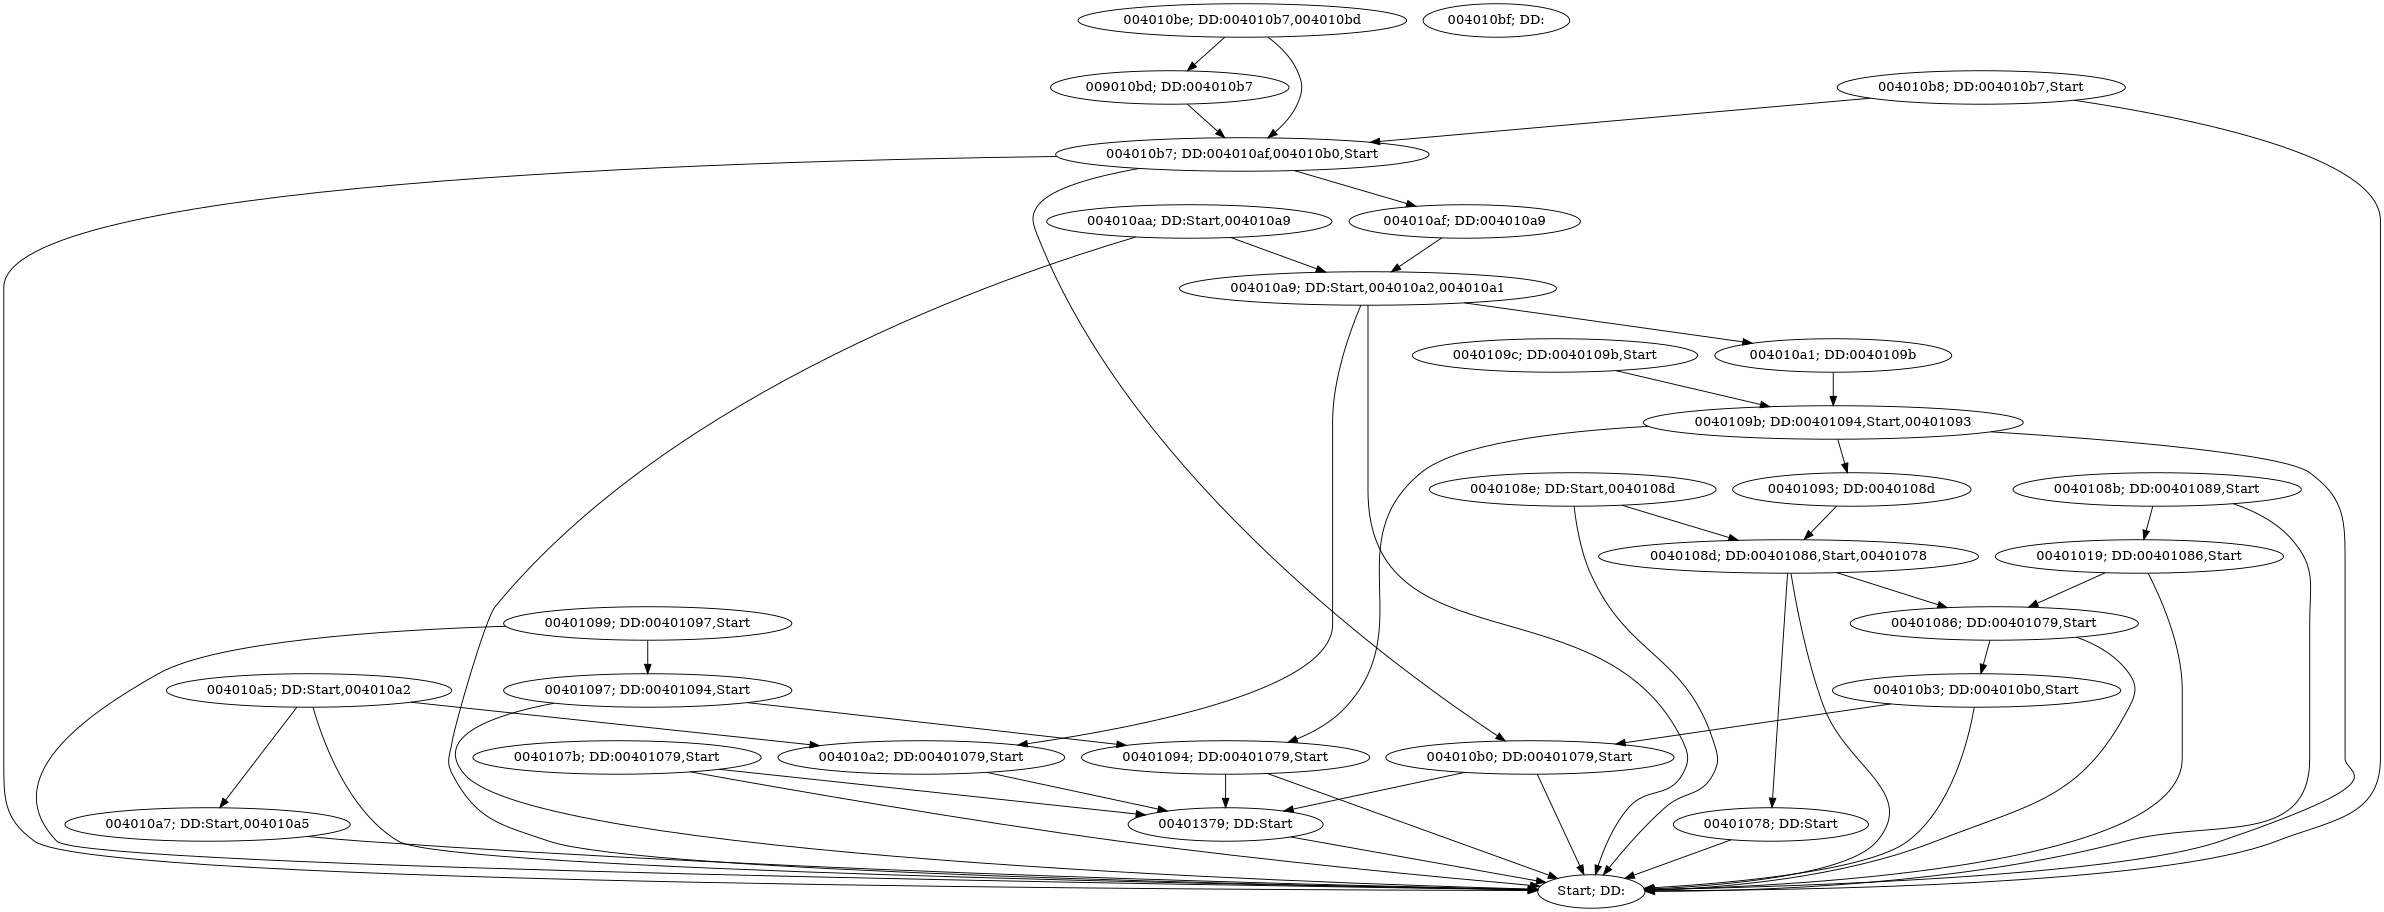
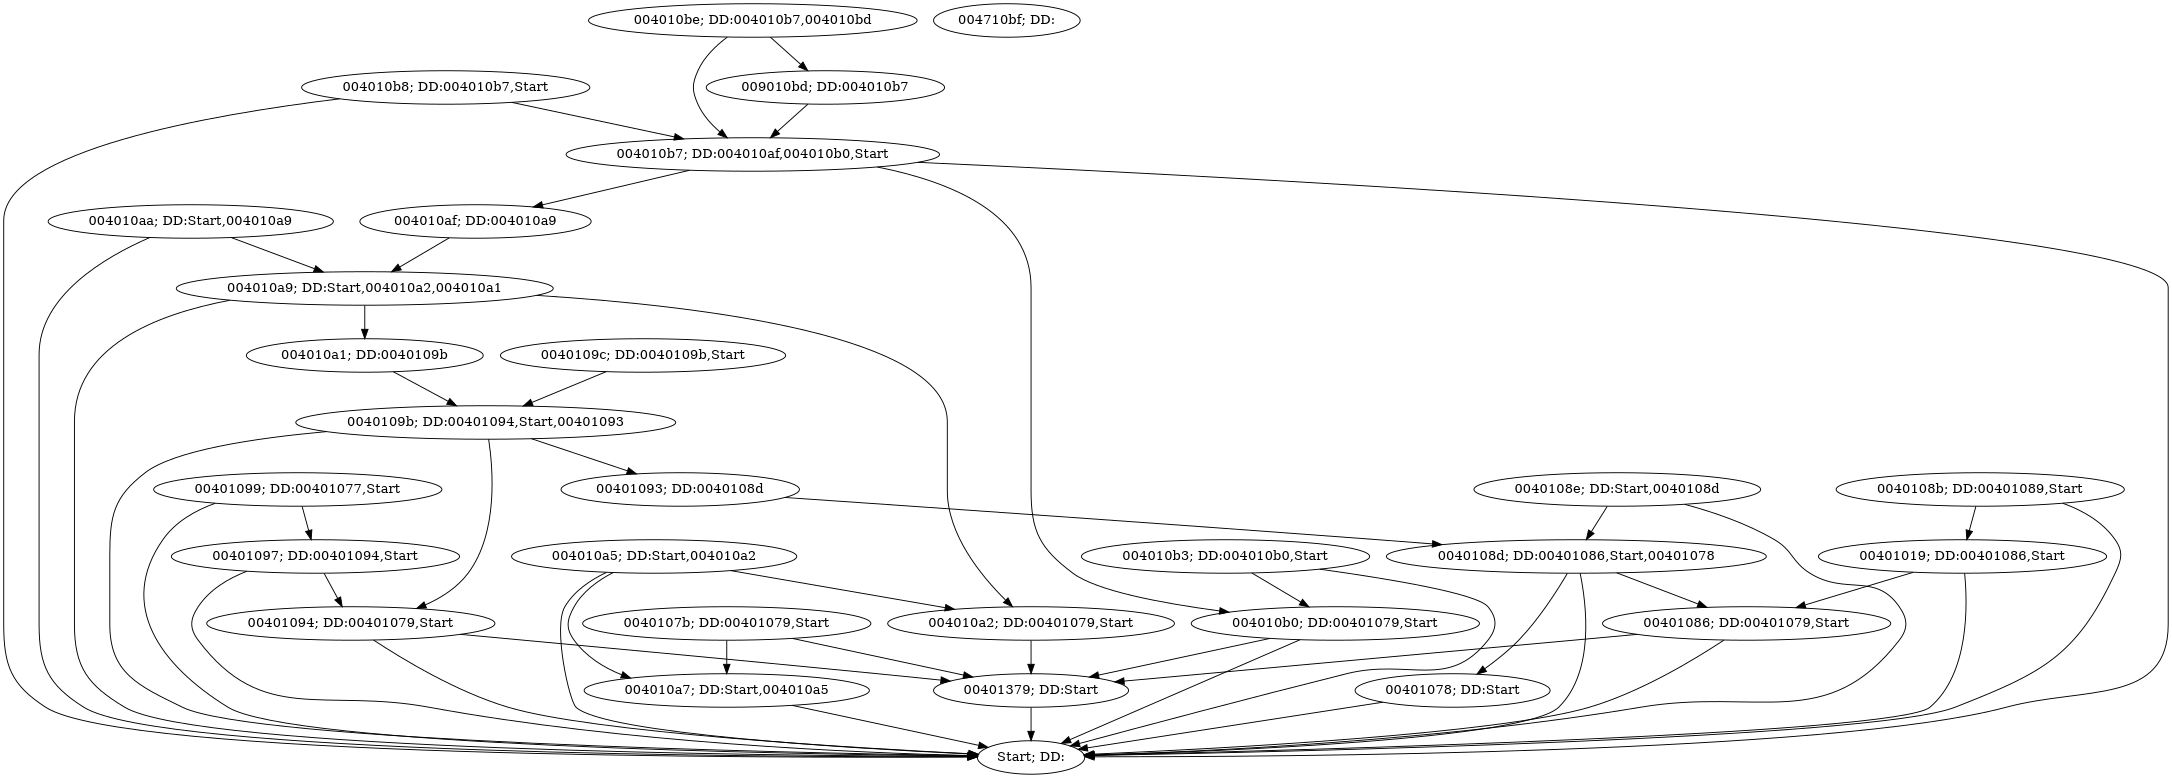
(1496, 20) -> (1007, 20)
(648, 623) -> (298, 489)
(1987, 653) -> (1381, 658)
(1109, 840) -> (727, 652)
